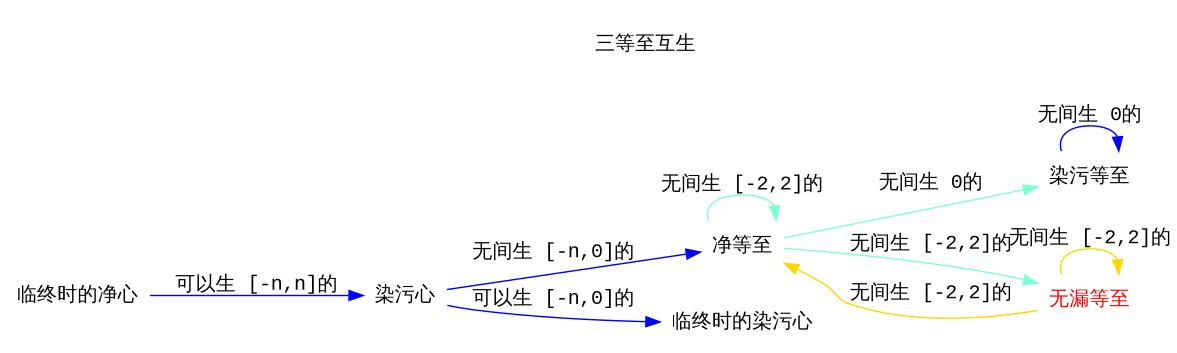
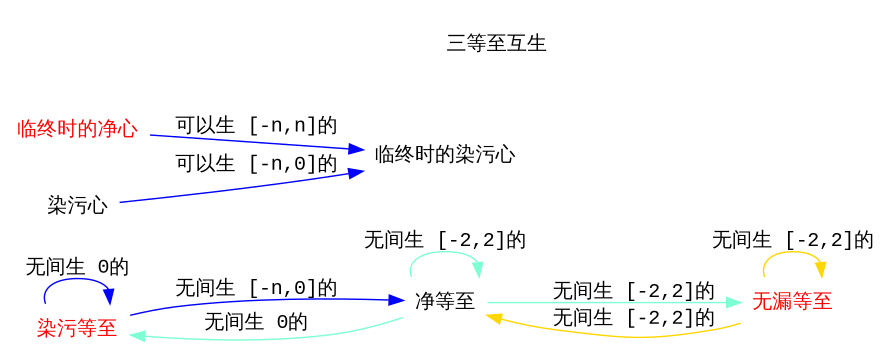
(1090, 177) -> (78, 329)
(567, 272) -> (259, 300)
(78, 296) -> (78, 130)
(249, 296) -> (249, 142)
